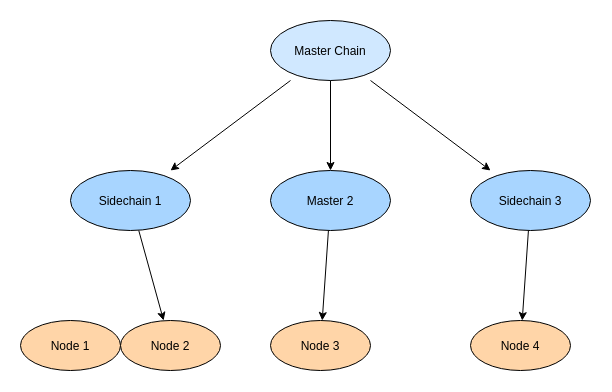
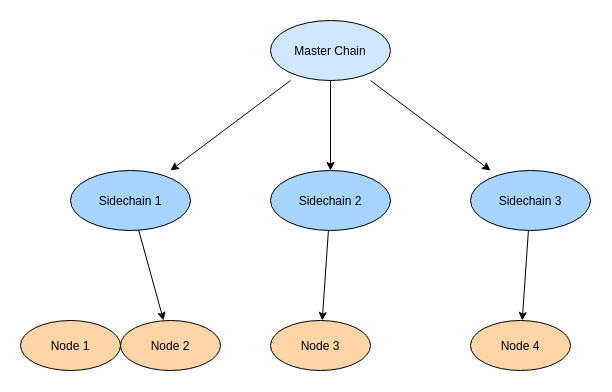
(330, 201) -> (330, 201)
